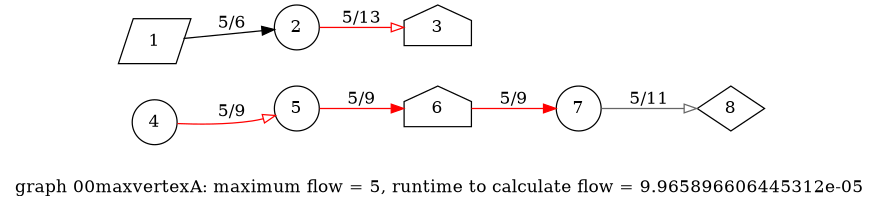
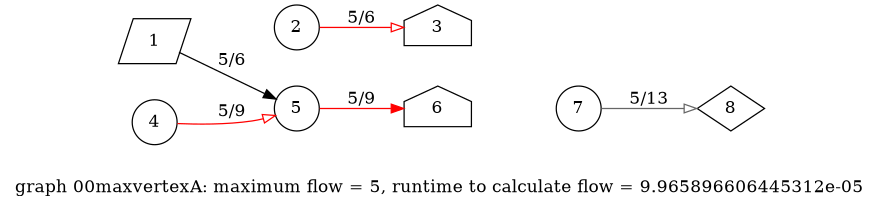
(362, 18) -> (362, 18)
(223, 35) -> (222, 73)
(649, 99) -> (649, 99)
(507, 109) -> none
